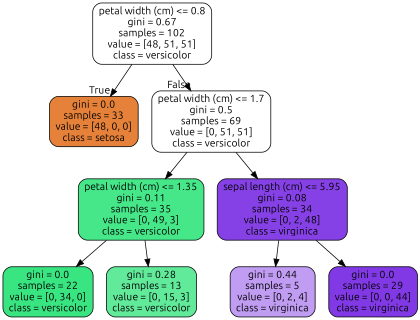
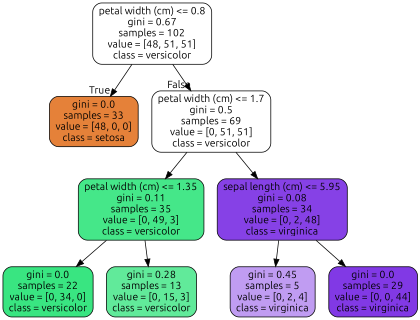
(273, 292) -> (273, 292)
